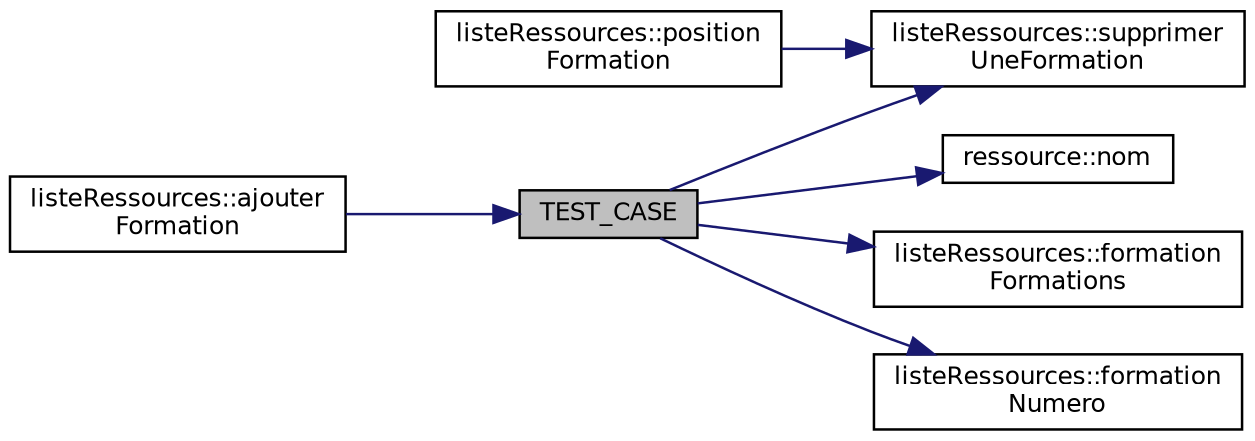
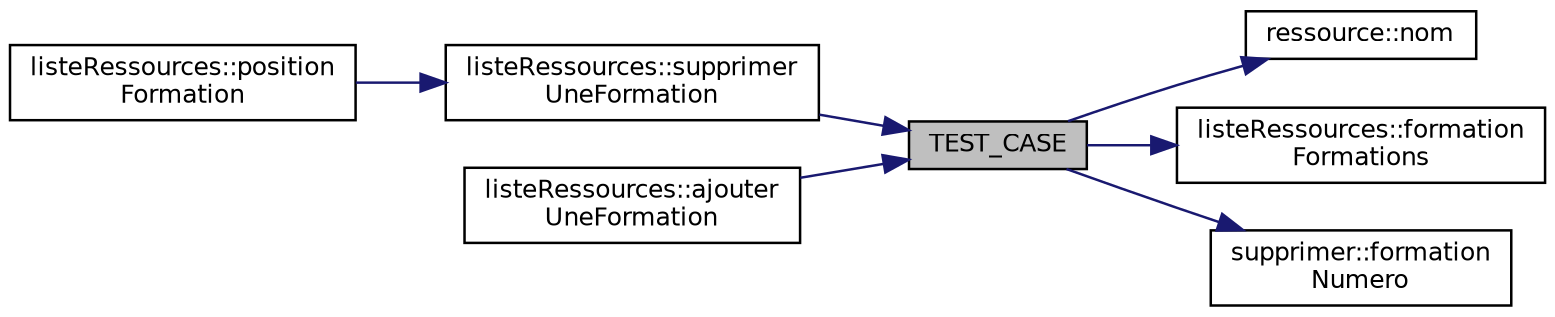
(793, 141) -> (851, 120)
(178, 214) -> (632, 205)
(1058, 392) -> (1361, 268)
